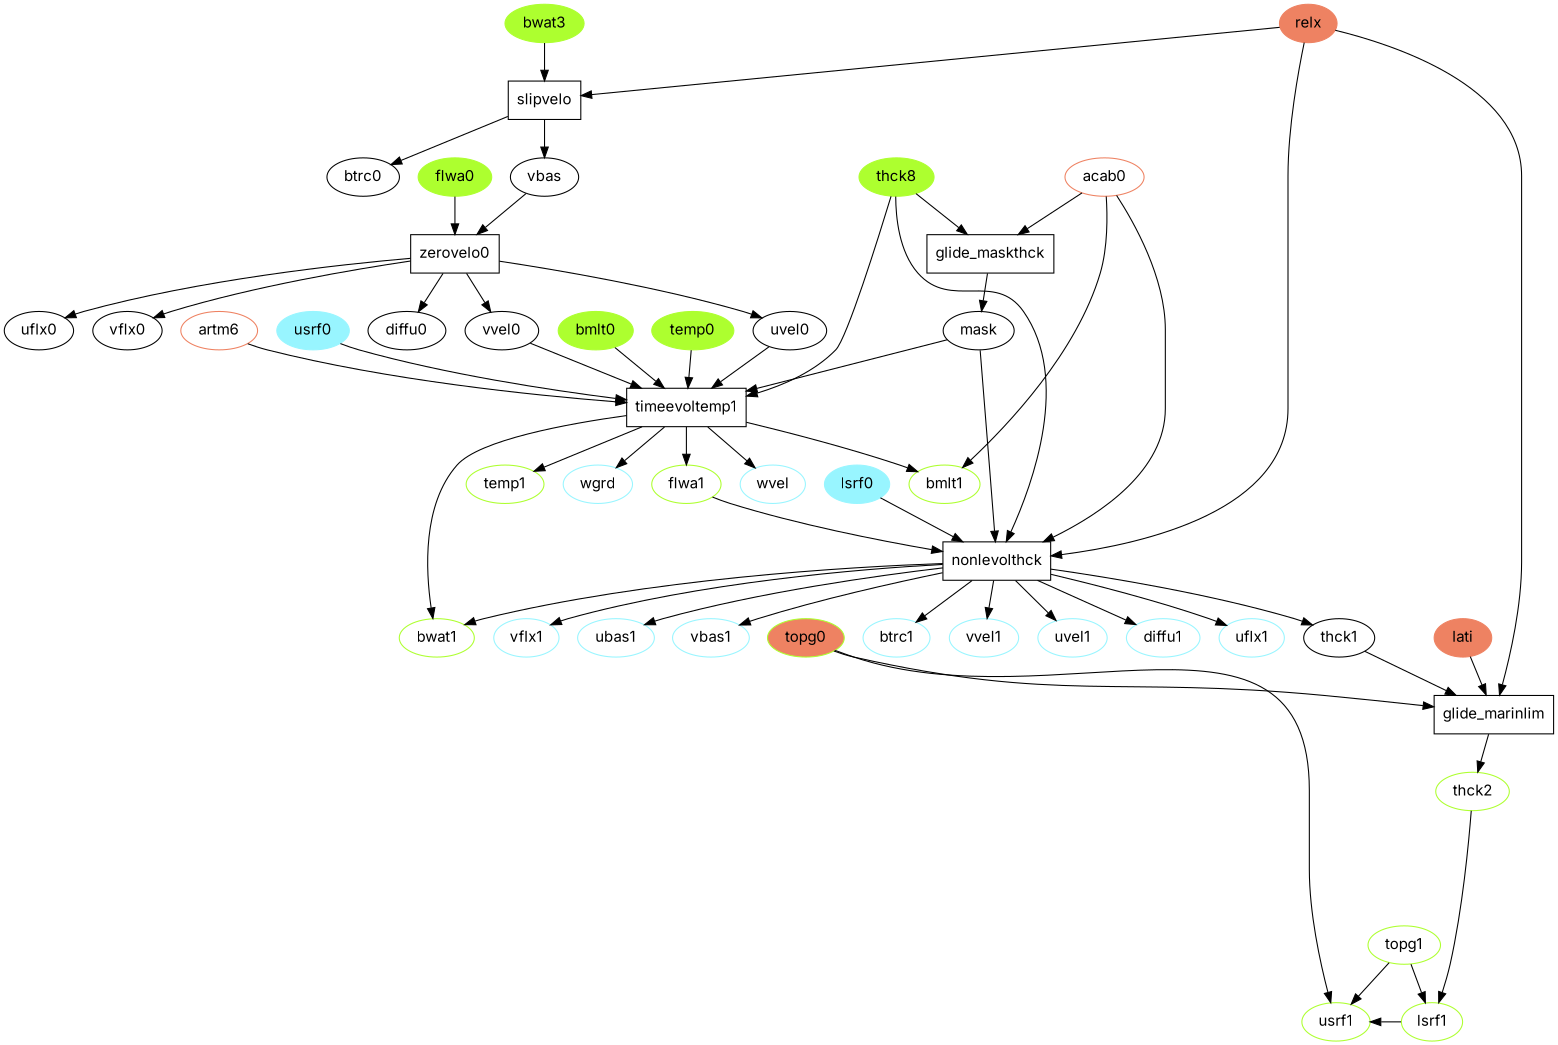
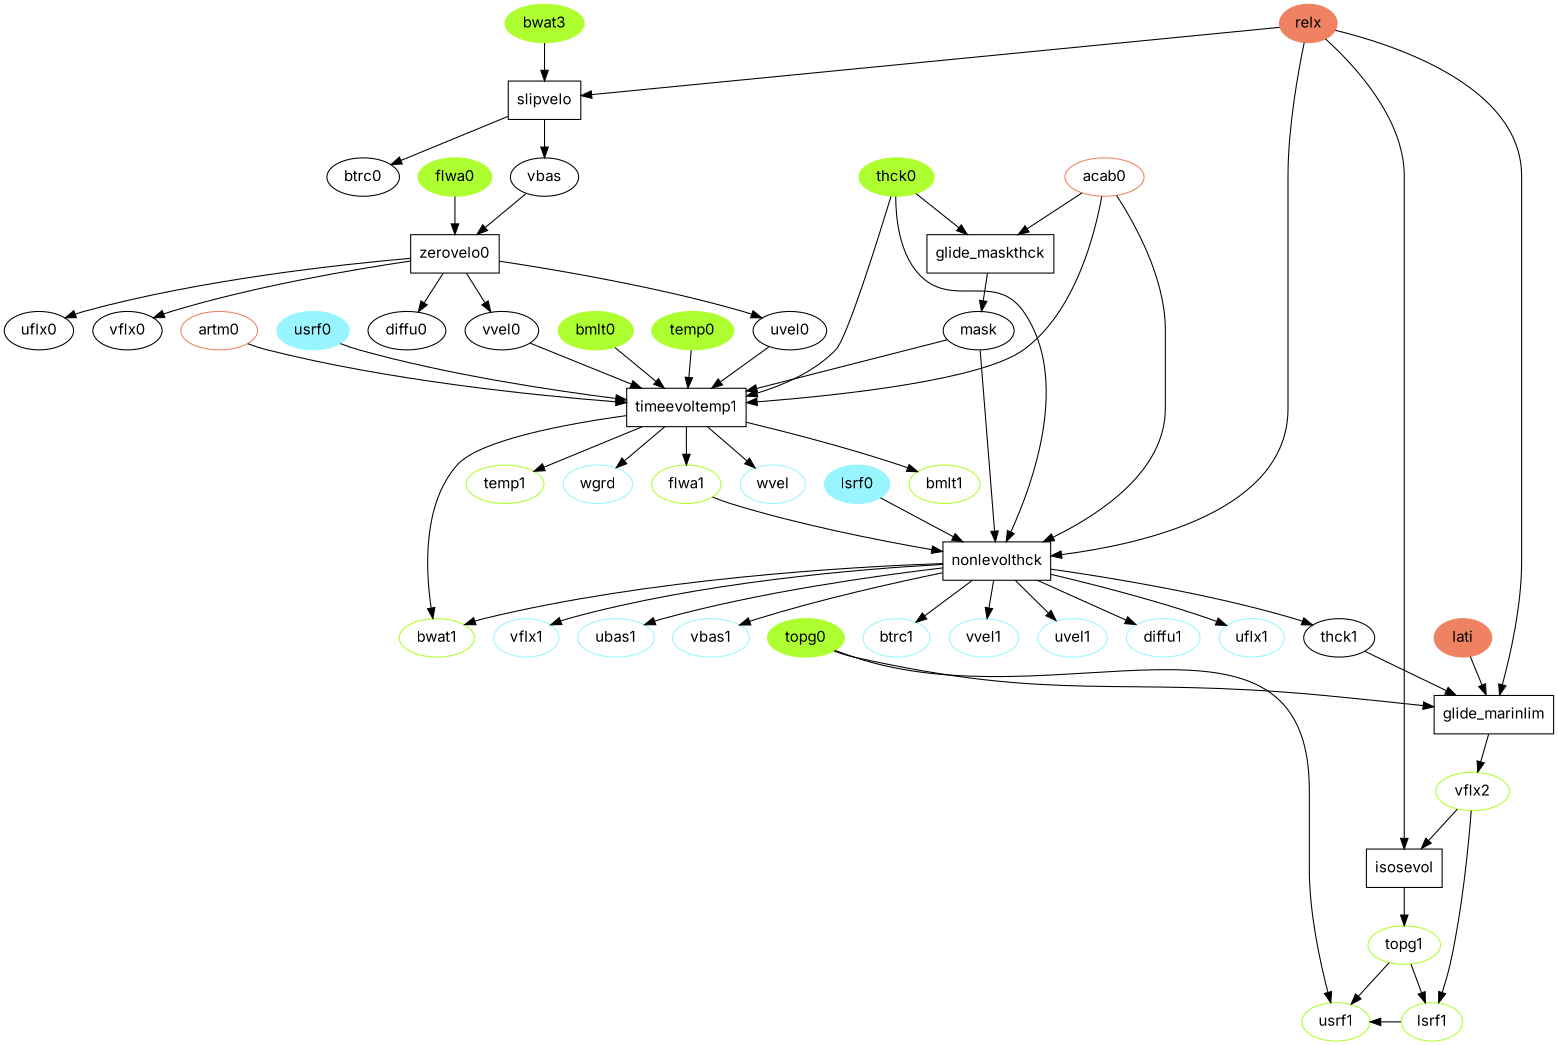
(897, 177) -> (897, 177)
(219, 331) -> (219, 331)
(1068, 342) -> (990, 365)
(806, 638) -> (806, 638)
(1473, 791) -> (1473, 791)
none -> (1404, 868)
